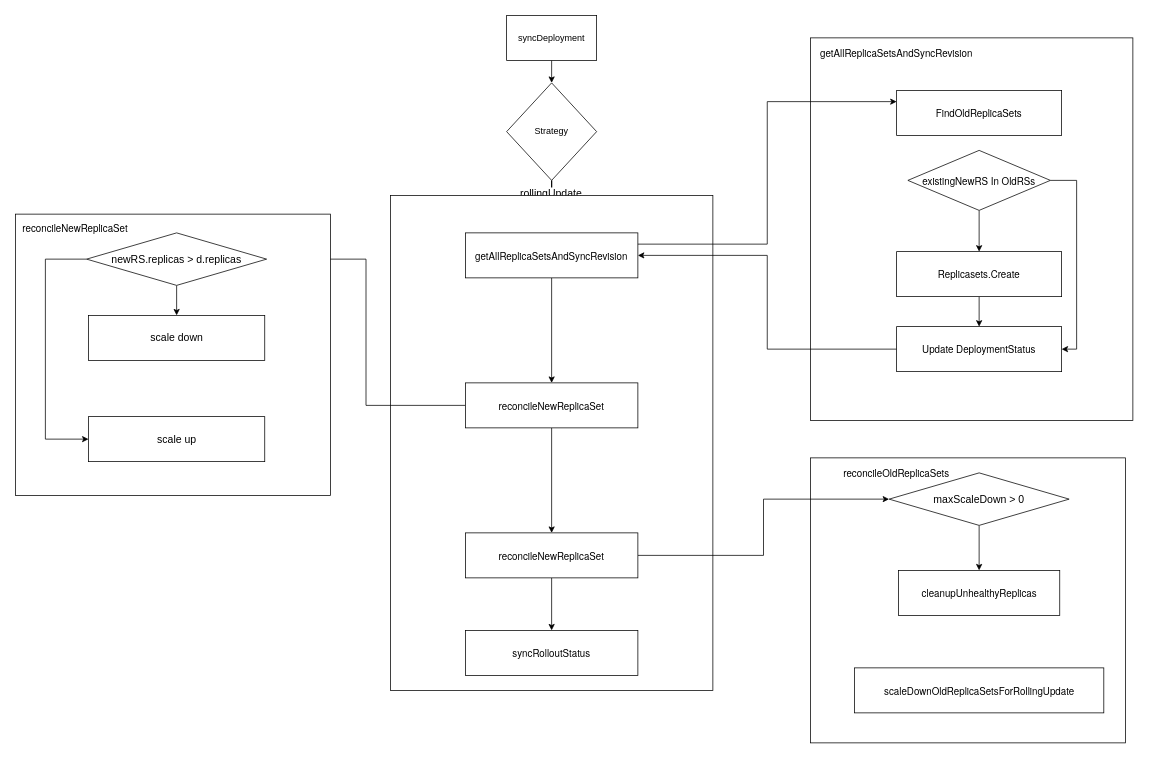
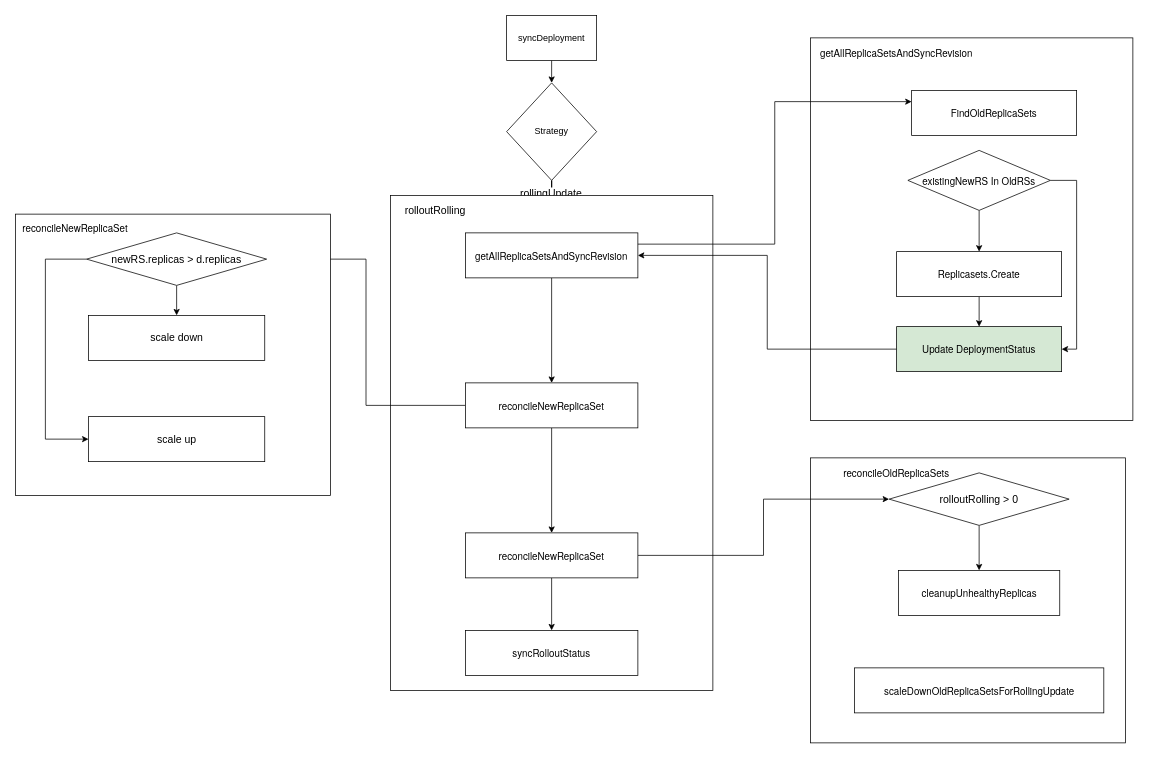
(979, 113) -> (994, 113)
none -> (435, 210)
(979, 349) -> (979, 349)
(979, 499) -> (979, 499)
